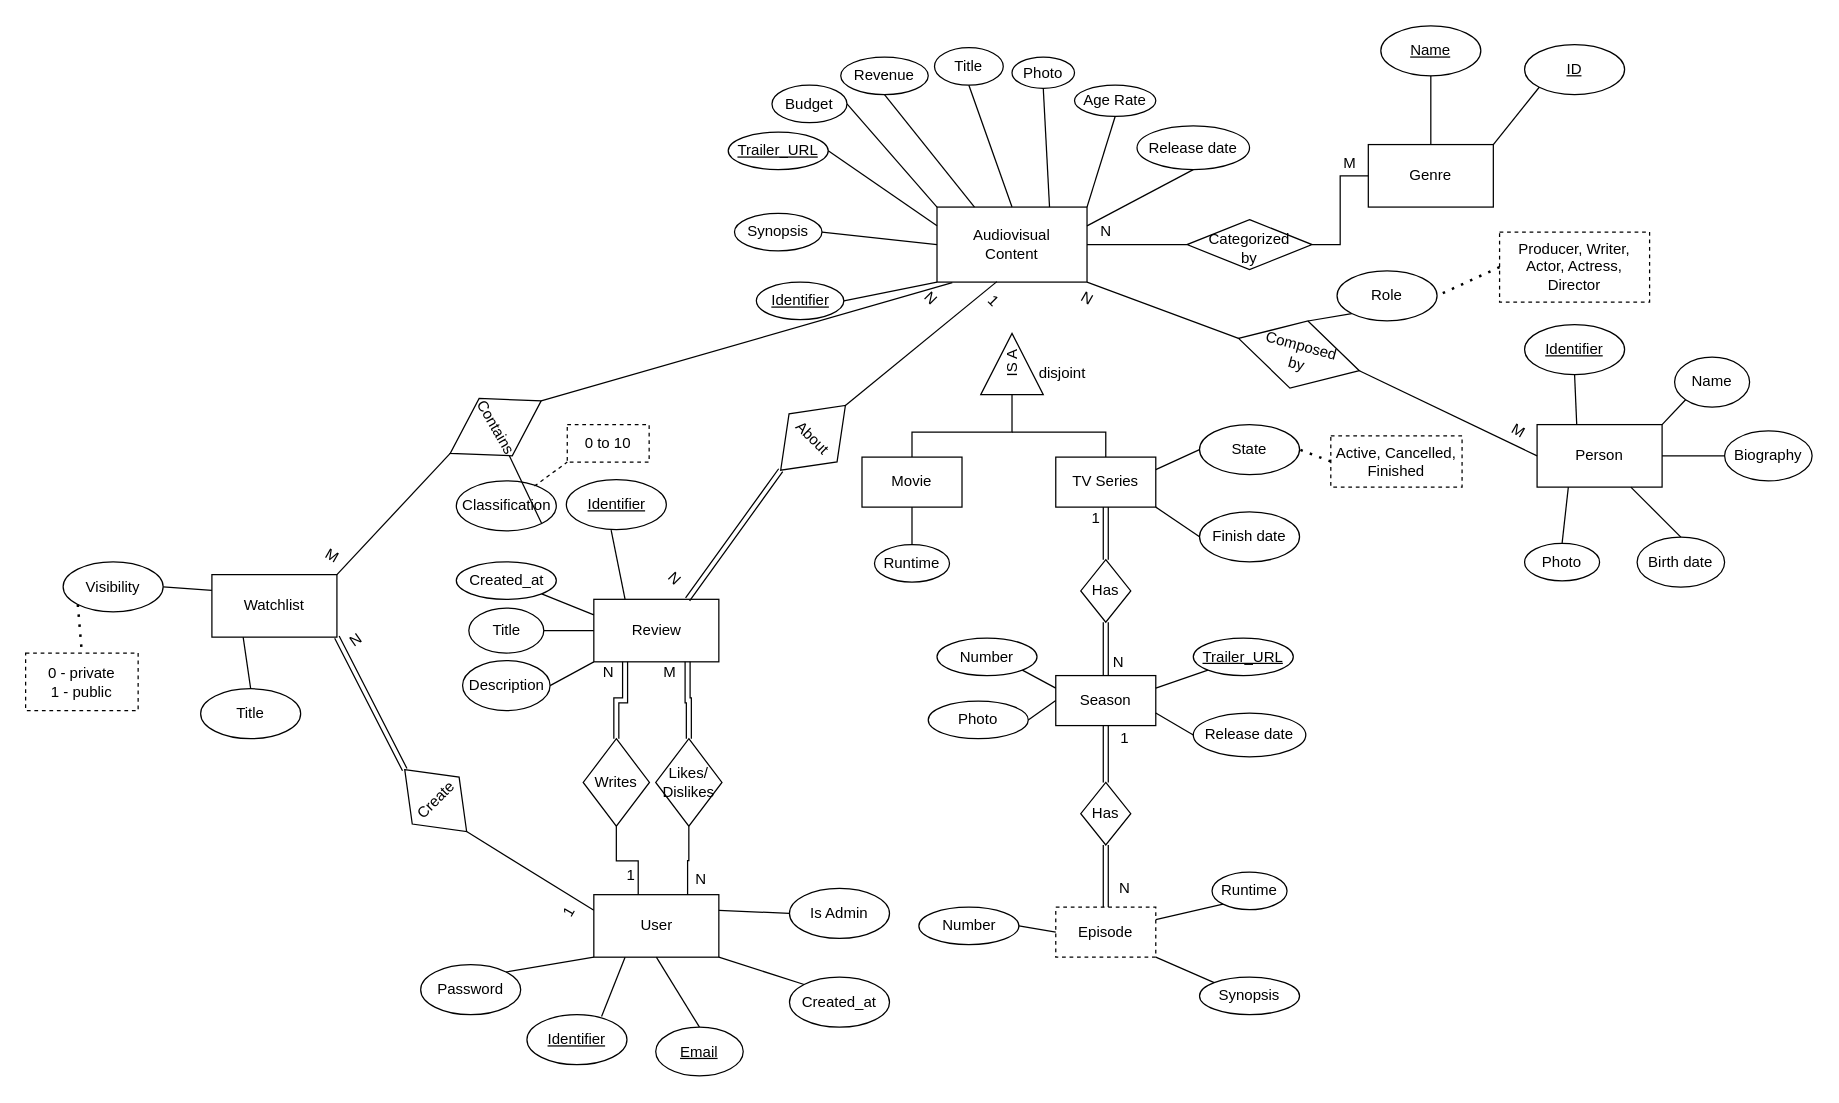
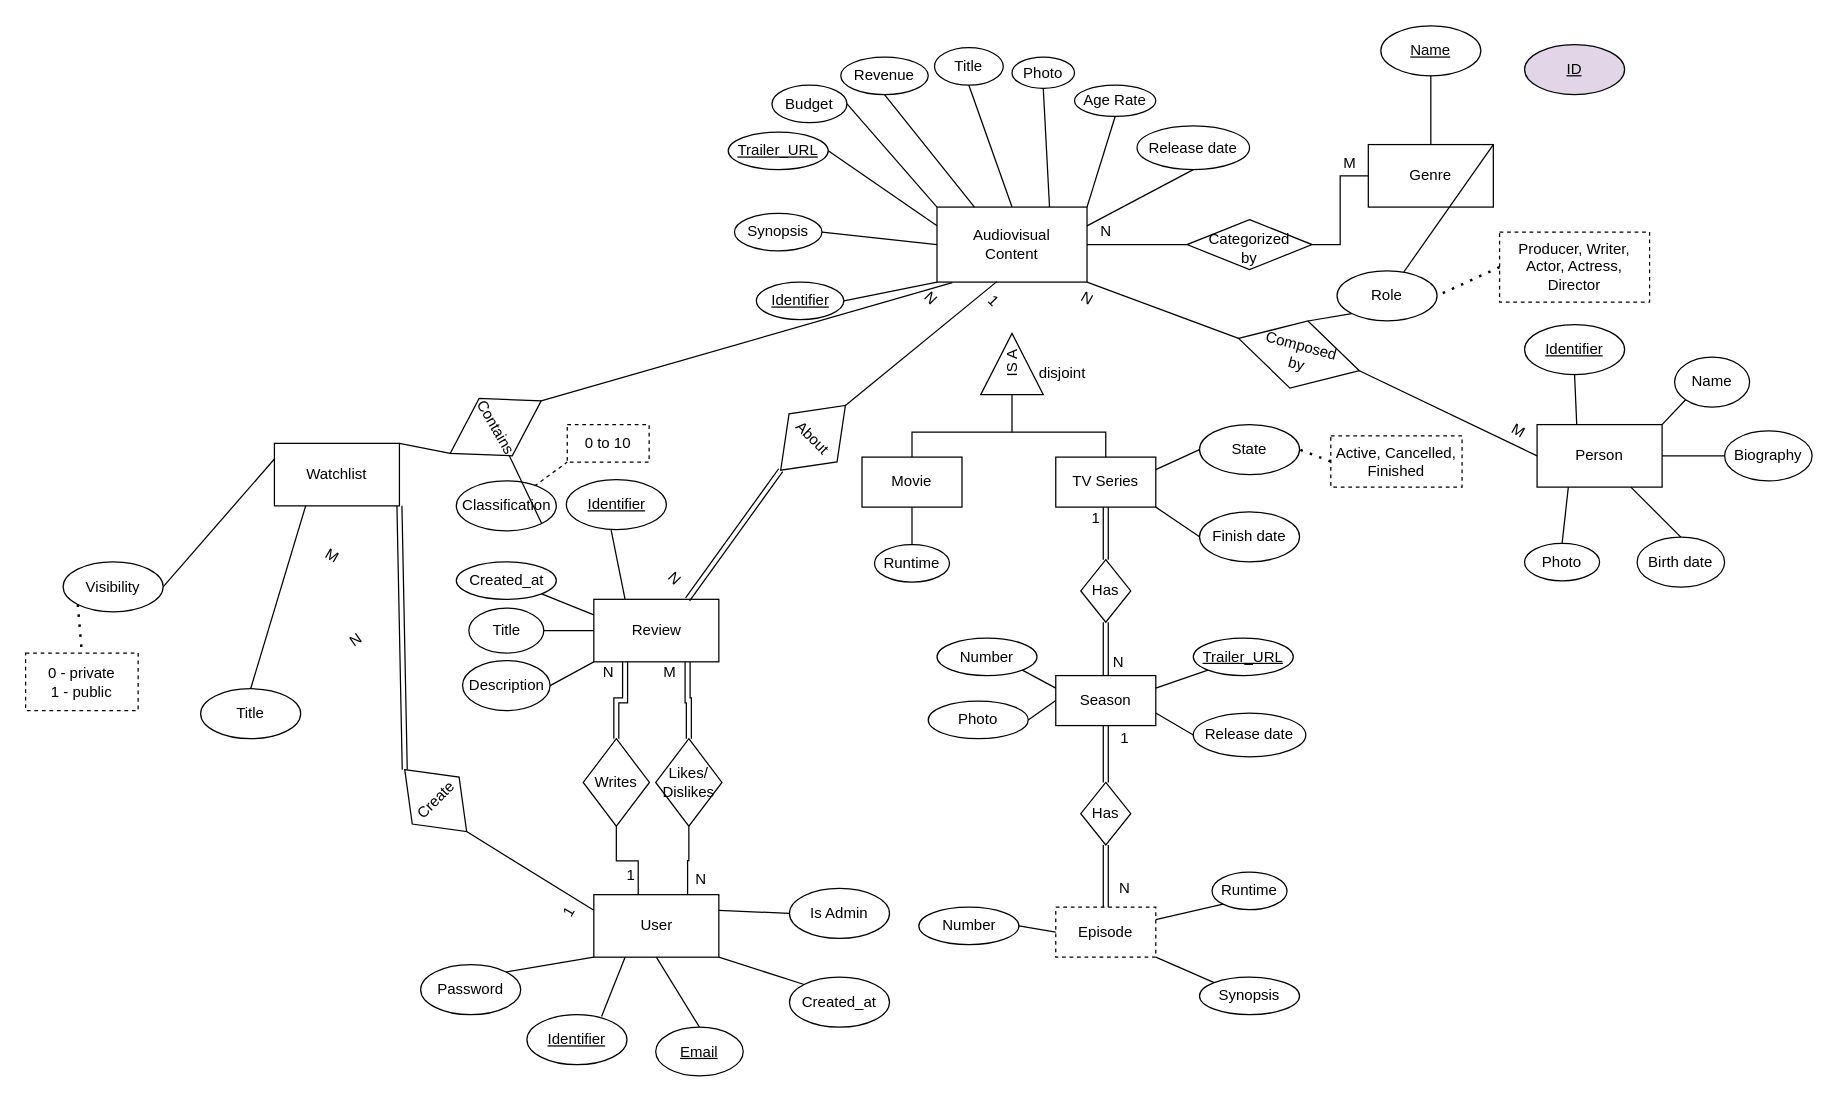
(1574, 69) -> (1574, 69)
(1516, 116) -> (1448, 208)
(274, 606) -> (337, 474)
